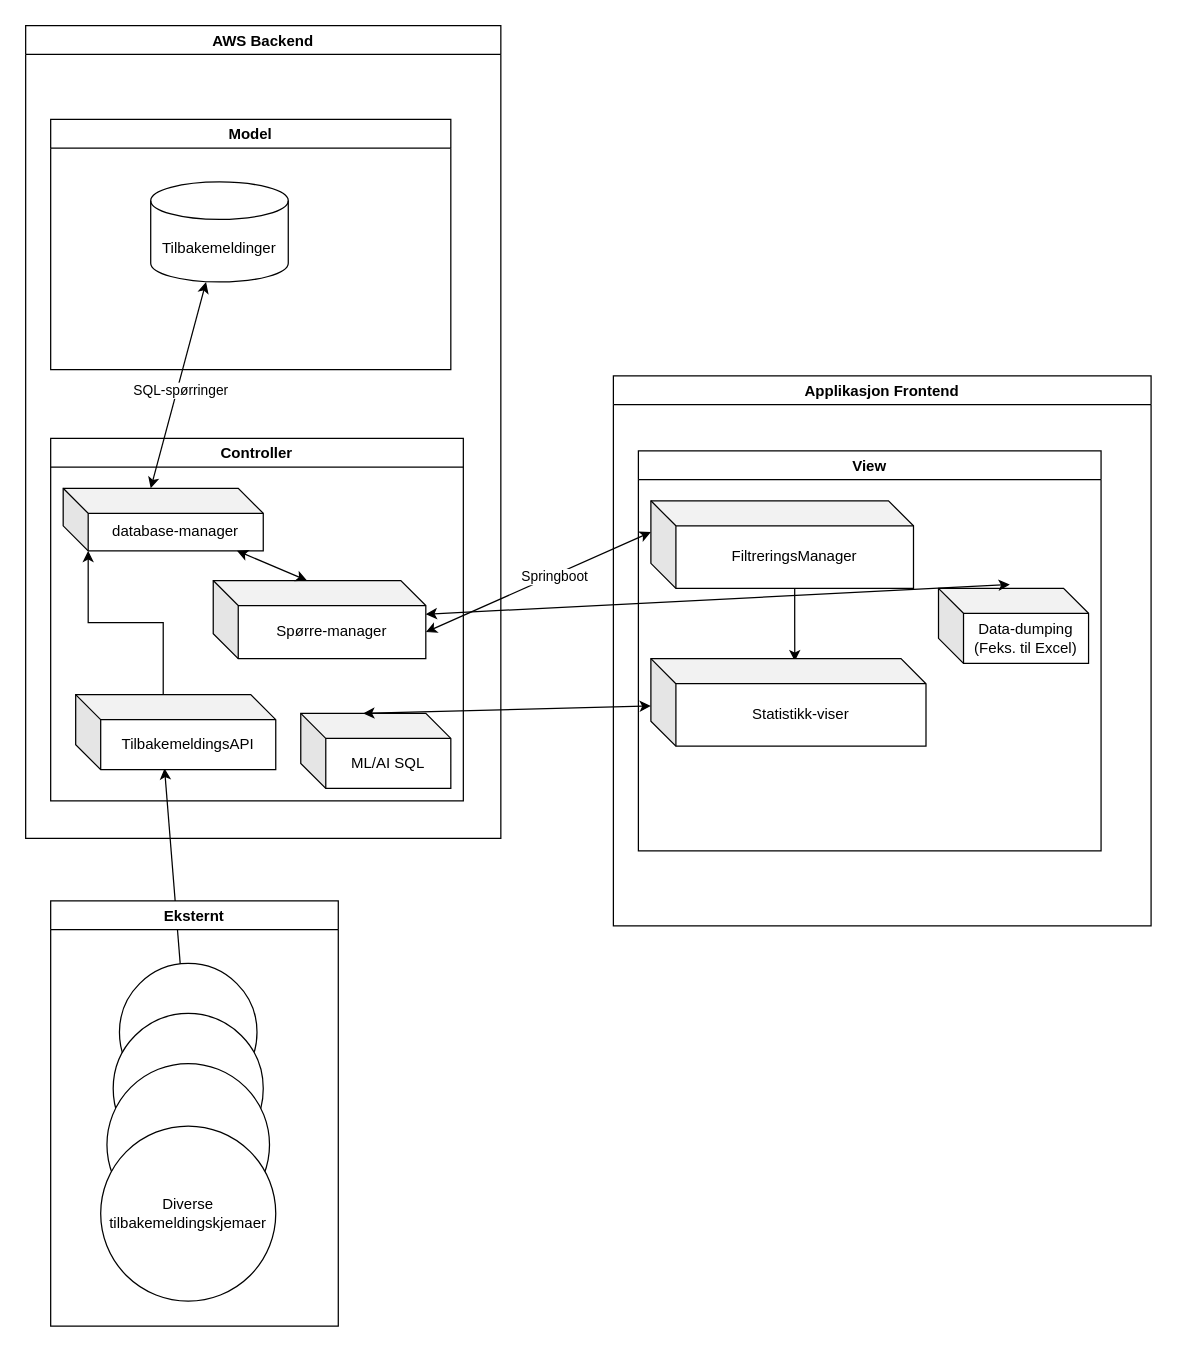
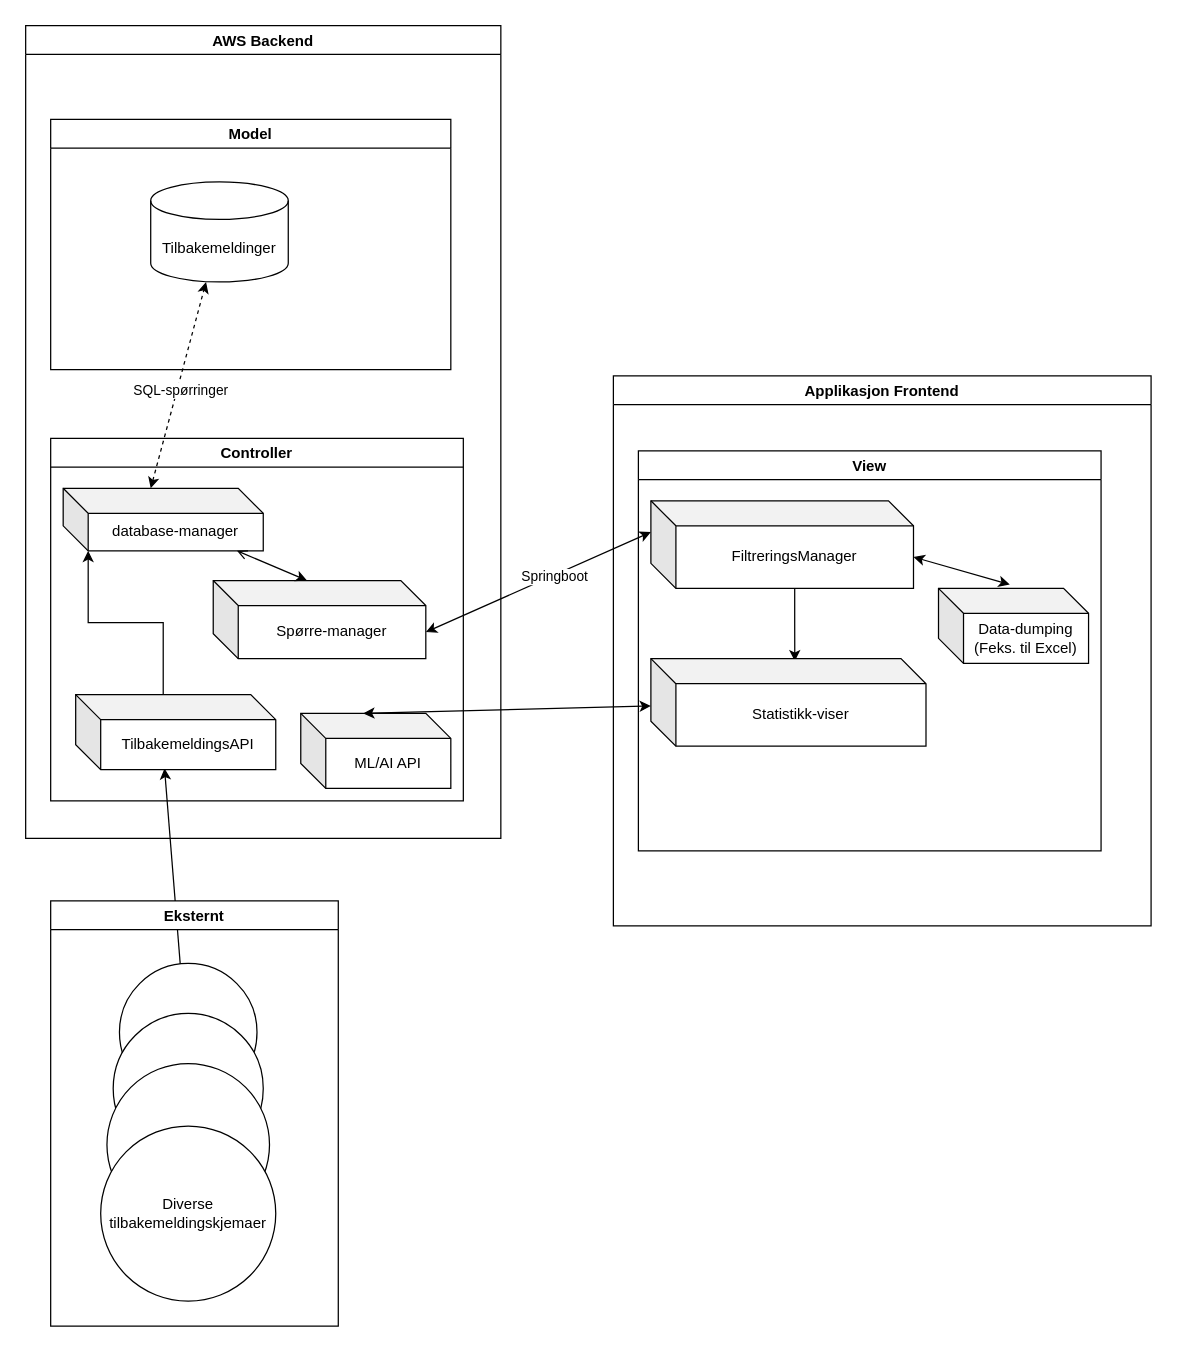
(191, 336) -> (191, 336)
(246, 555) -> (243, 553)
(737, 598) -> (961, 571)
(388, 763) -> (388, 763)
